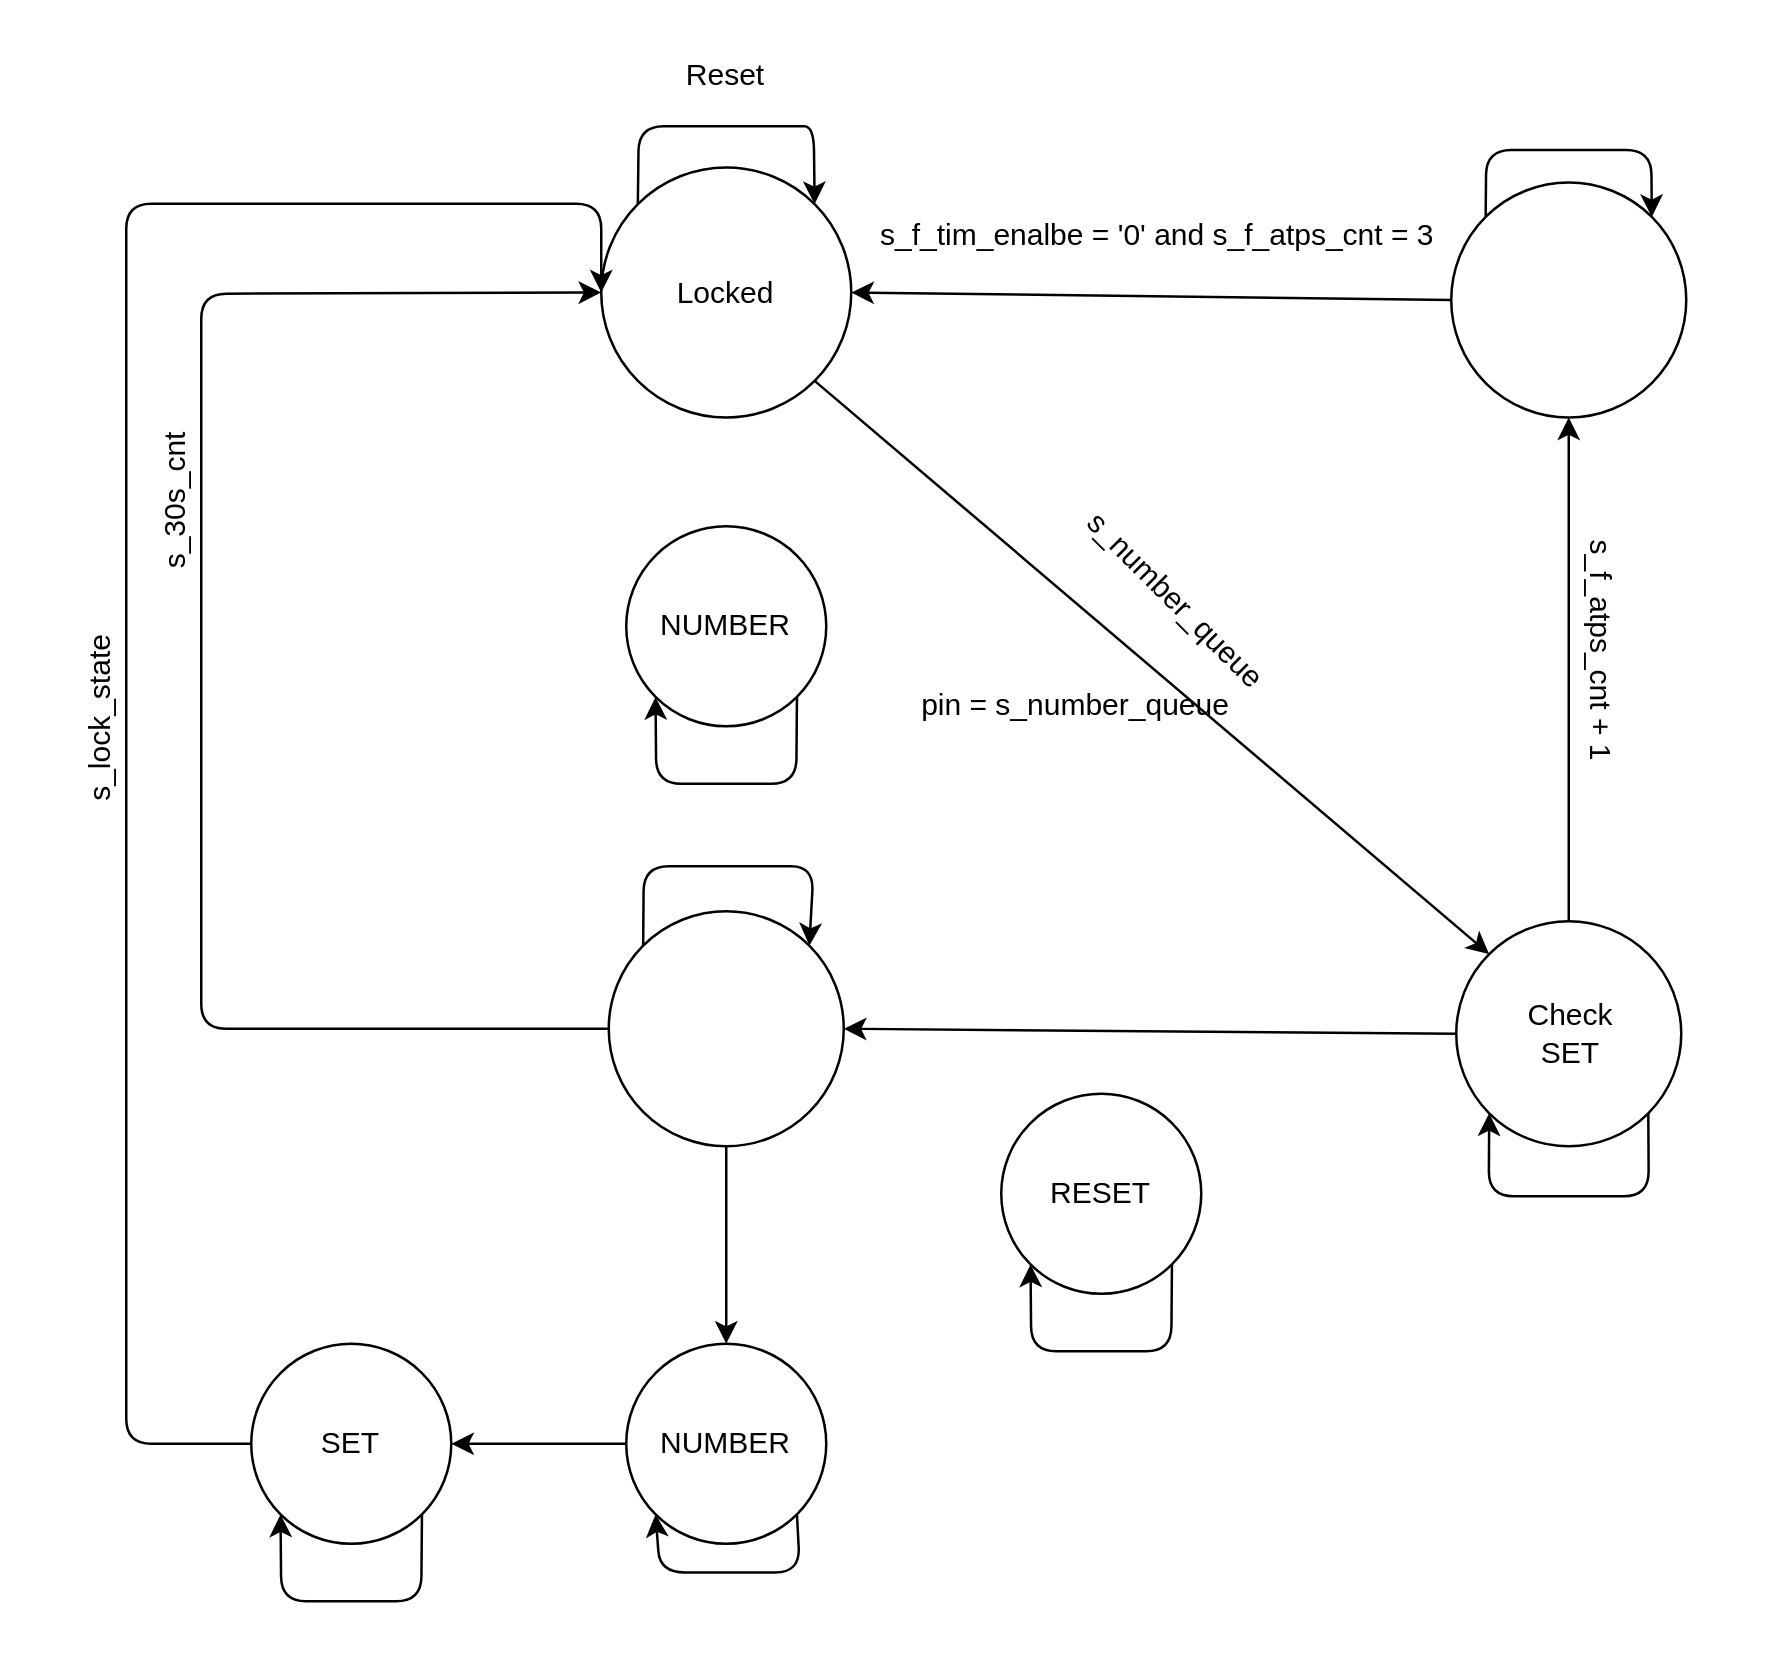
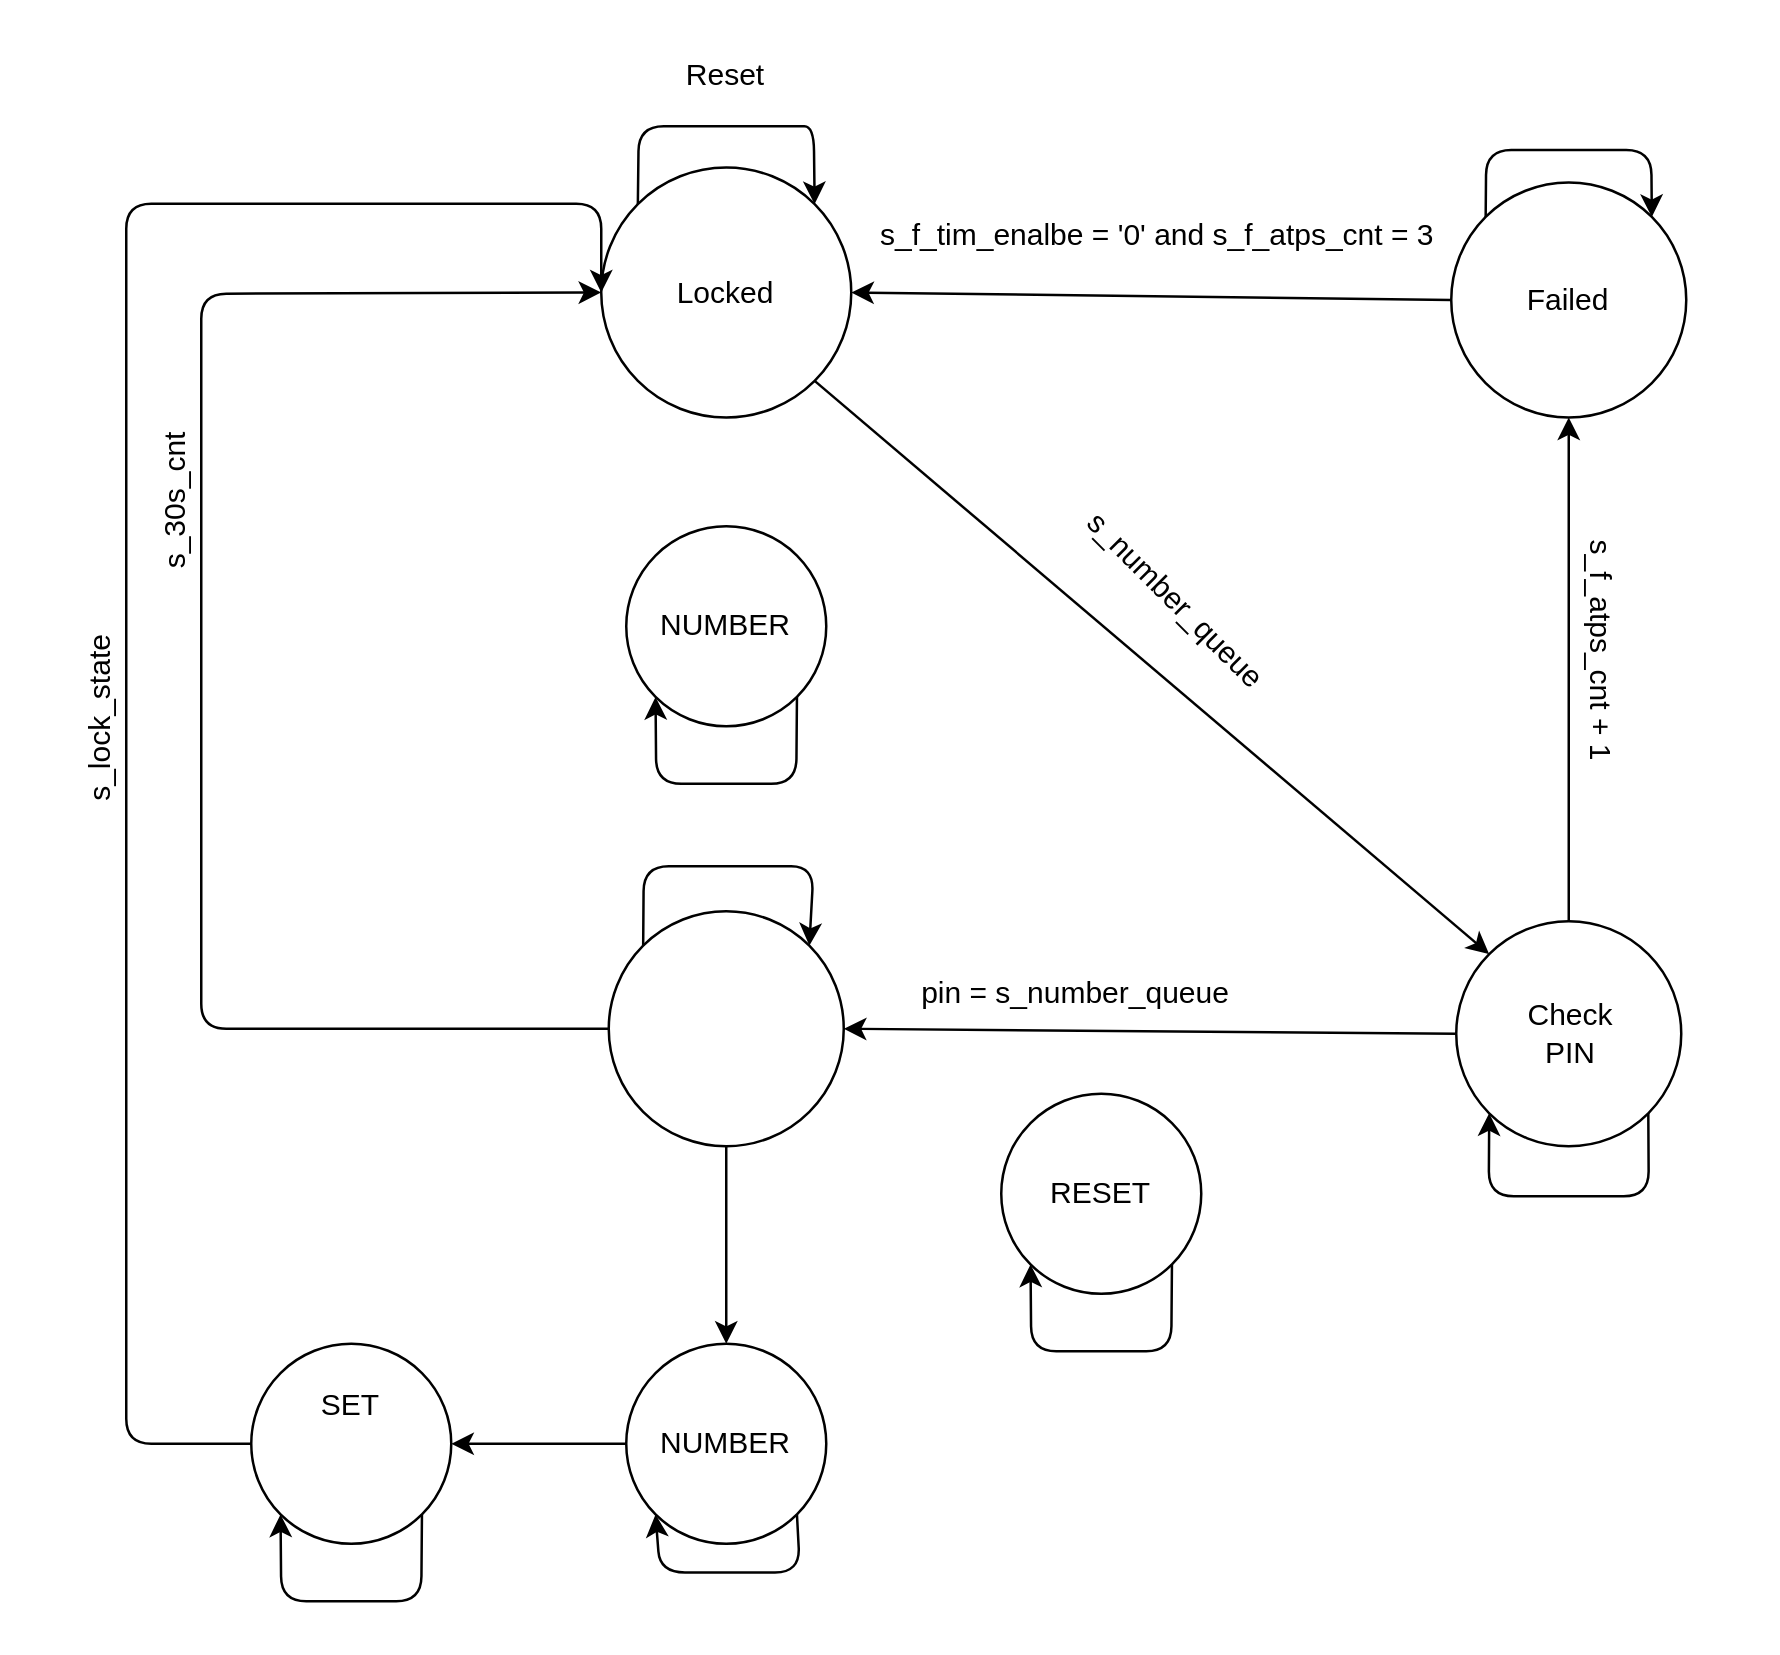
none -> (1569, 300)
(1076, 706) -> (1076, 994)
(1571, 1034) -> (1571, 1034)
(351, 1444) -> (351, 1406)
